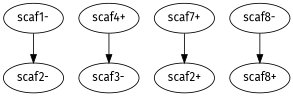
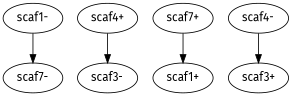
(260, 18) -> (258, 18)
(33, 78) -> (33, 78)
(184, 78) -> (183, 78)
(260, 78) -> (258, 78)
